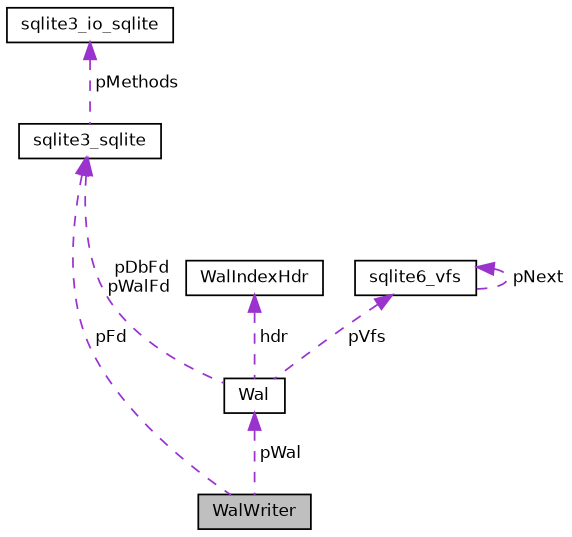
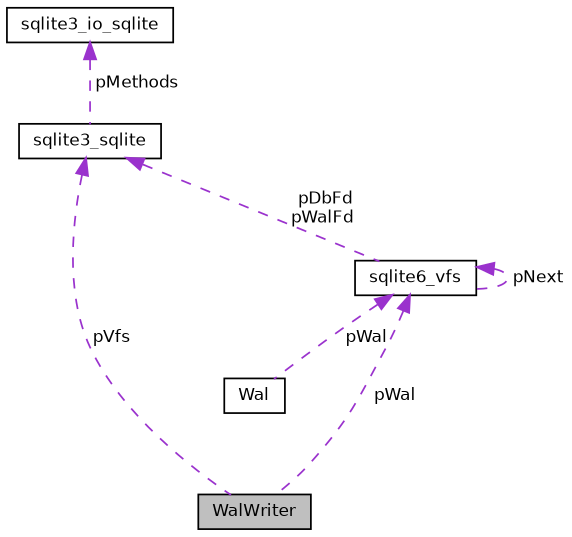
(255, 278) -> none
(114, 306) -> (261, 213)
(109, 338) -> (109, 338)
(365, 338) -> (365, 338)
(255, 463) -> (350, 411)
